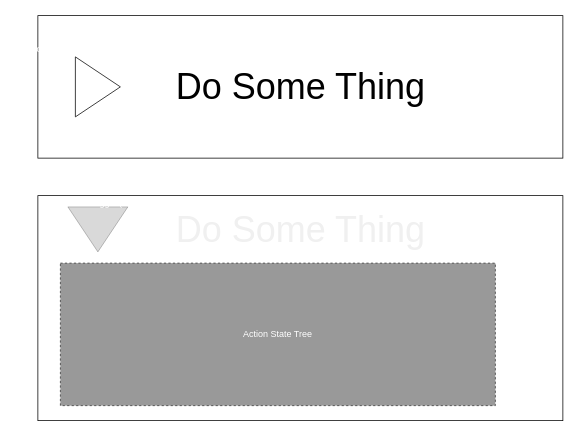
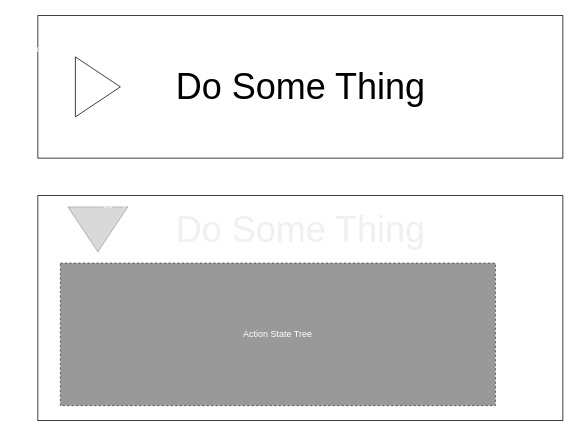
(91, 203) -> (91, 203)
